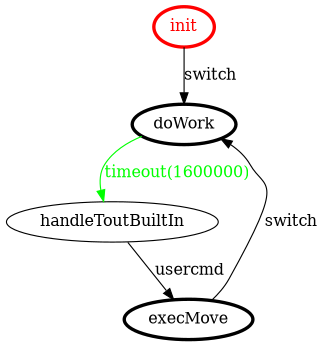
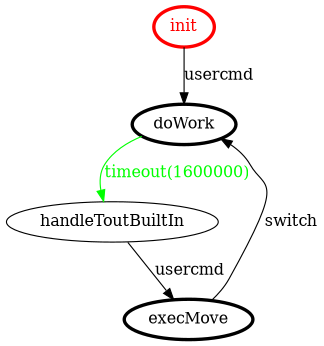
(210, 76) -> (219, 76)
